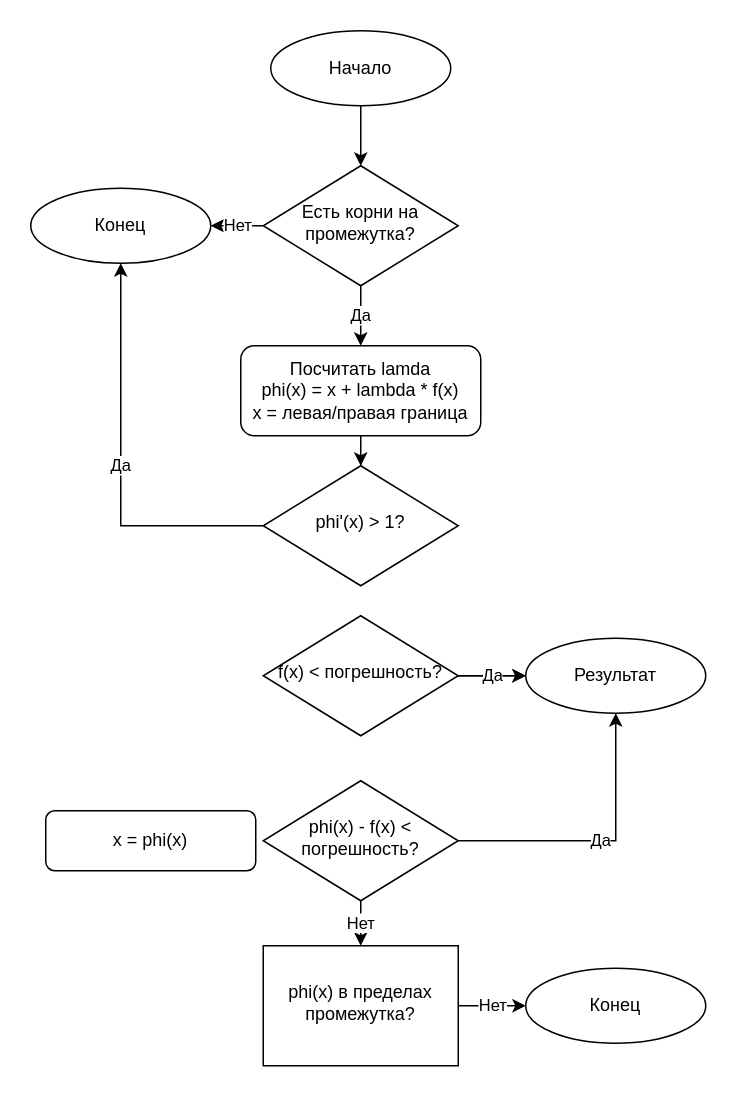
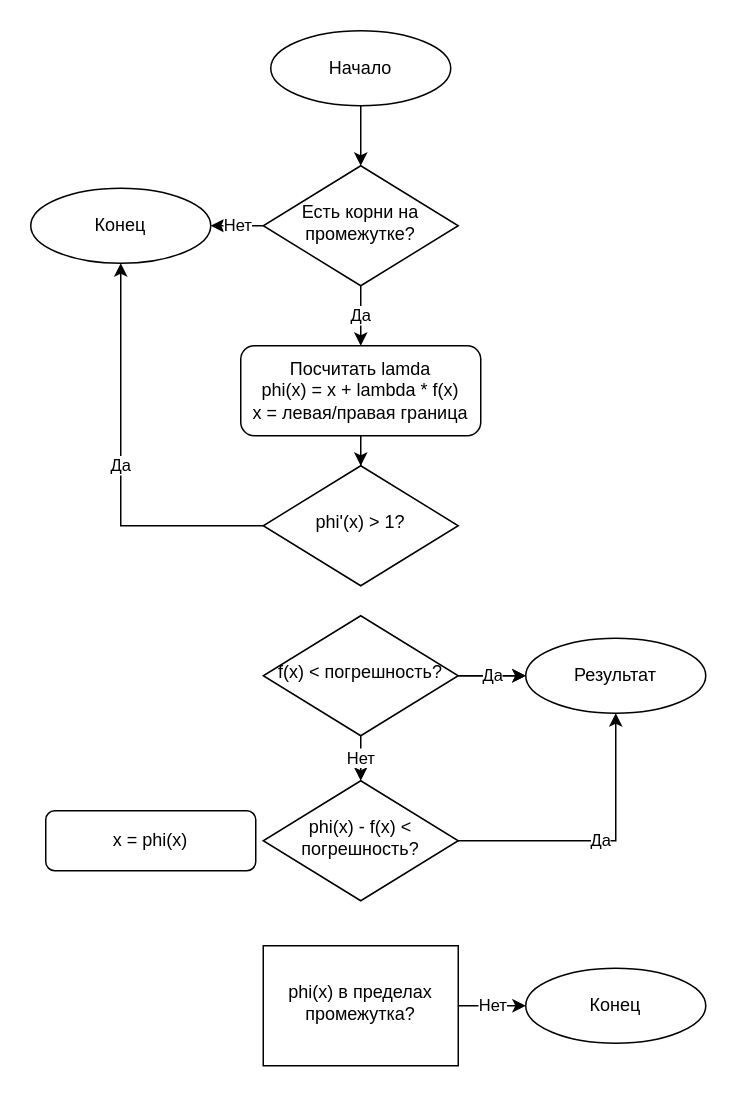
(361, 223) -> (361, 223)
none -> (361, 764)
(361, 929) -> none
